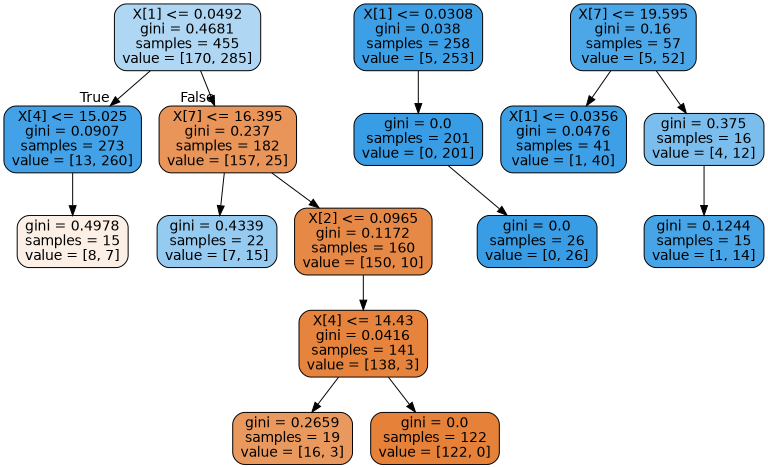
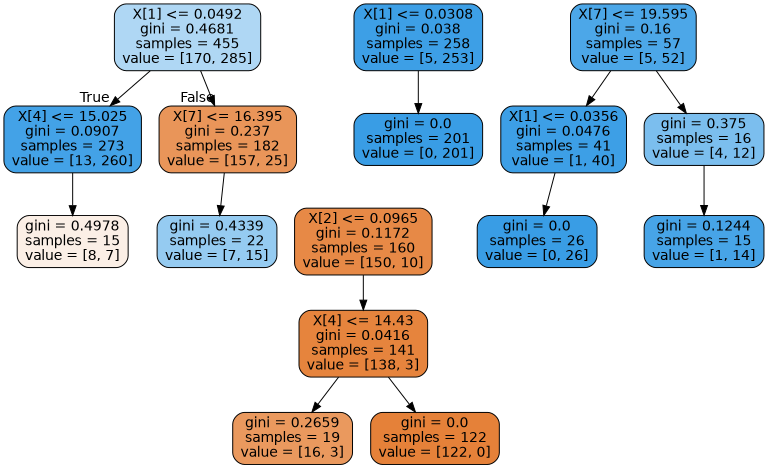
(291, 187) -> none
(474, 187) -> (551, 189)
